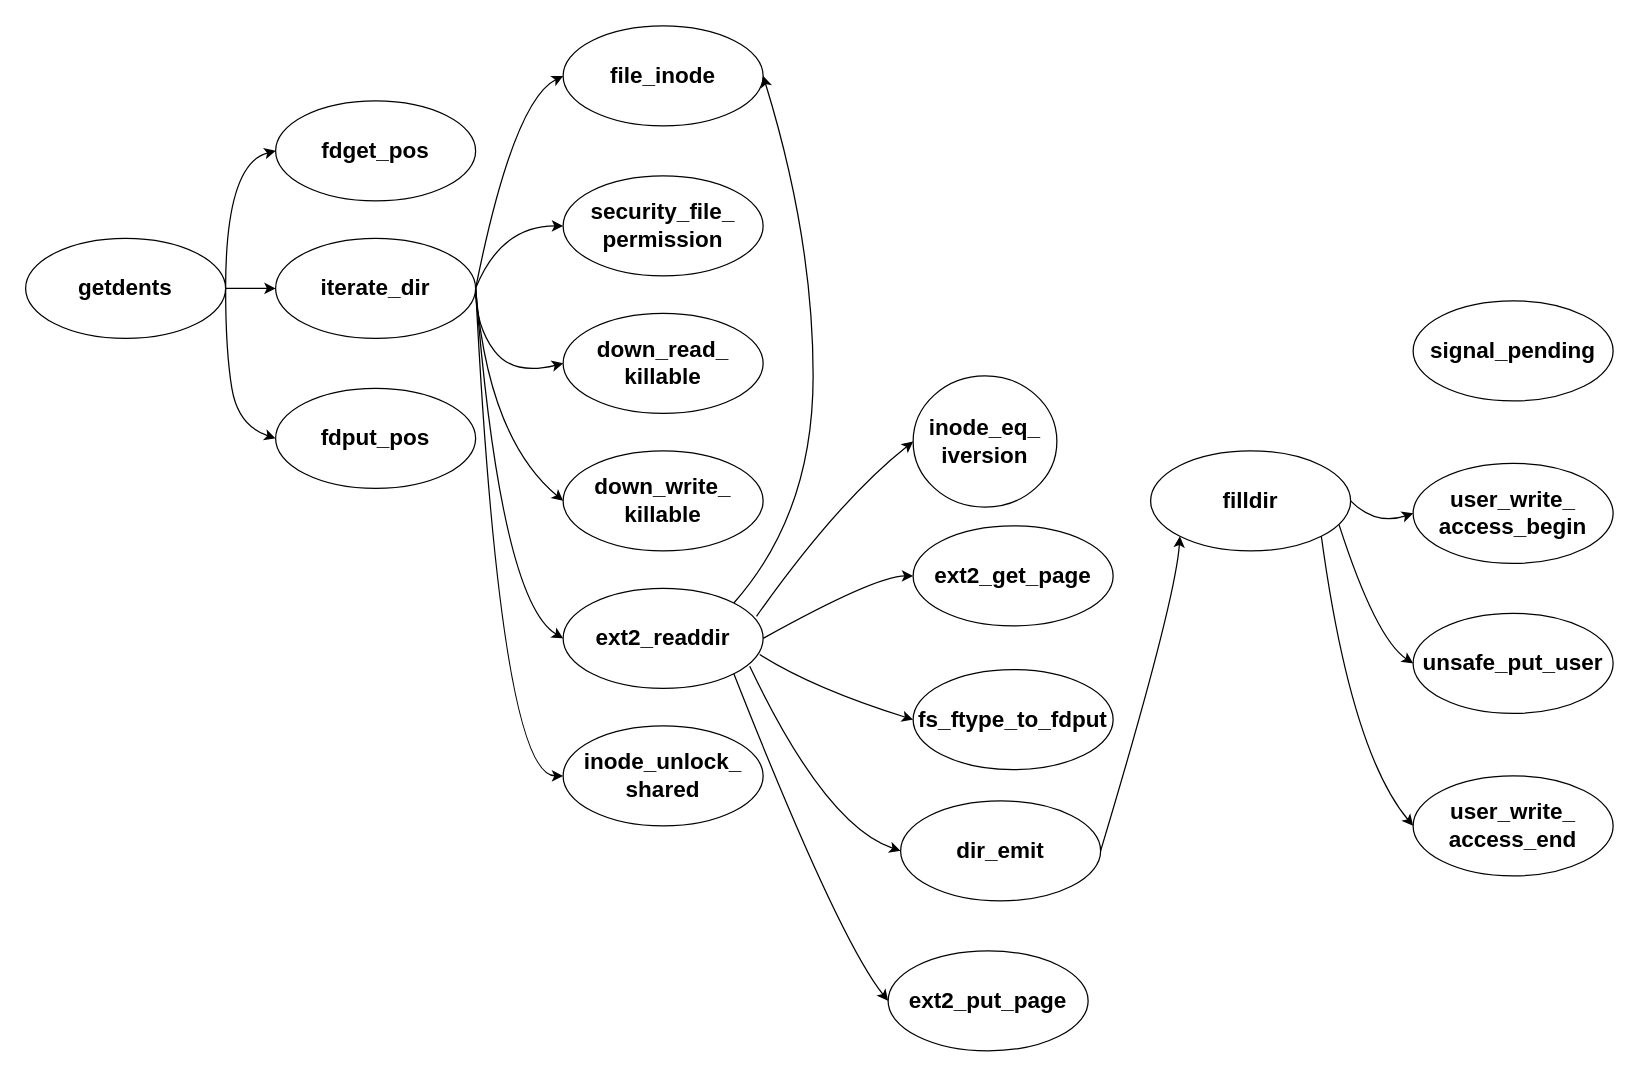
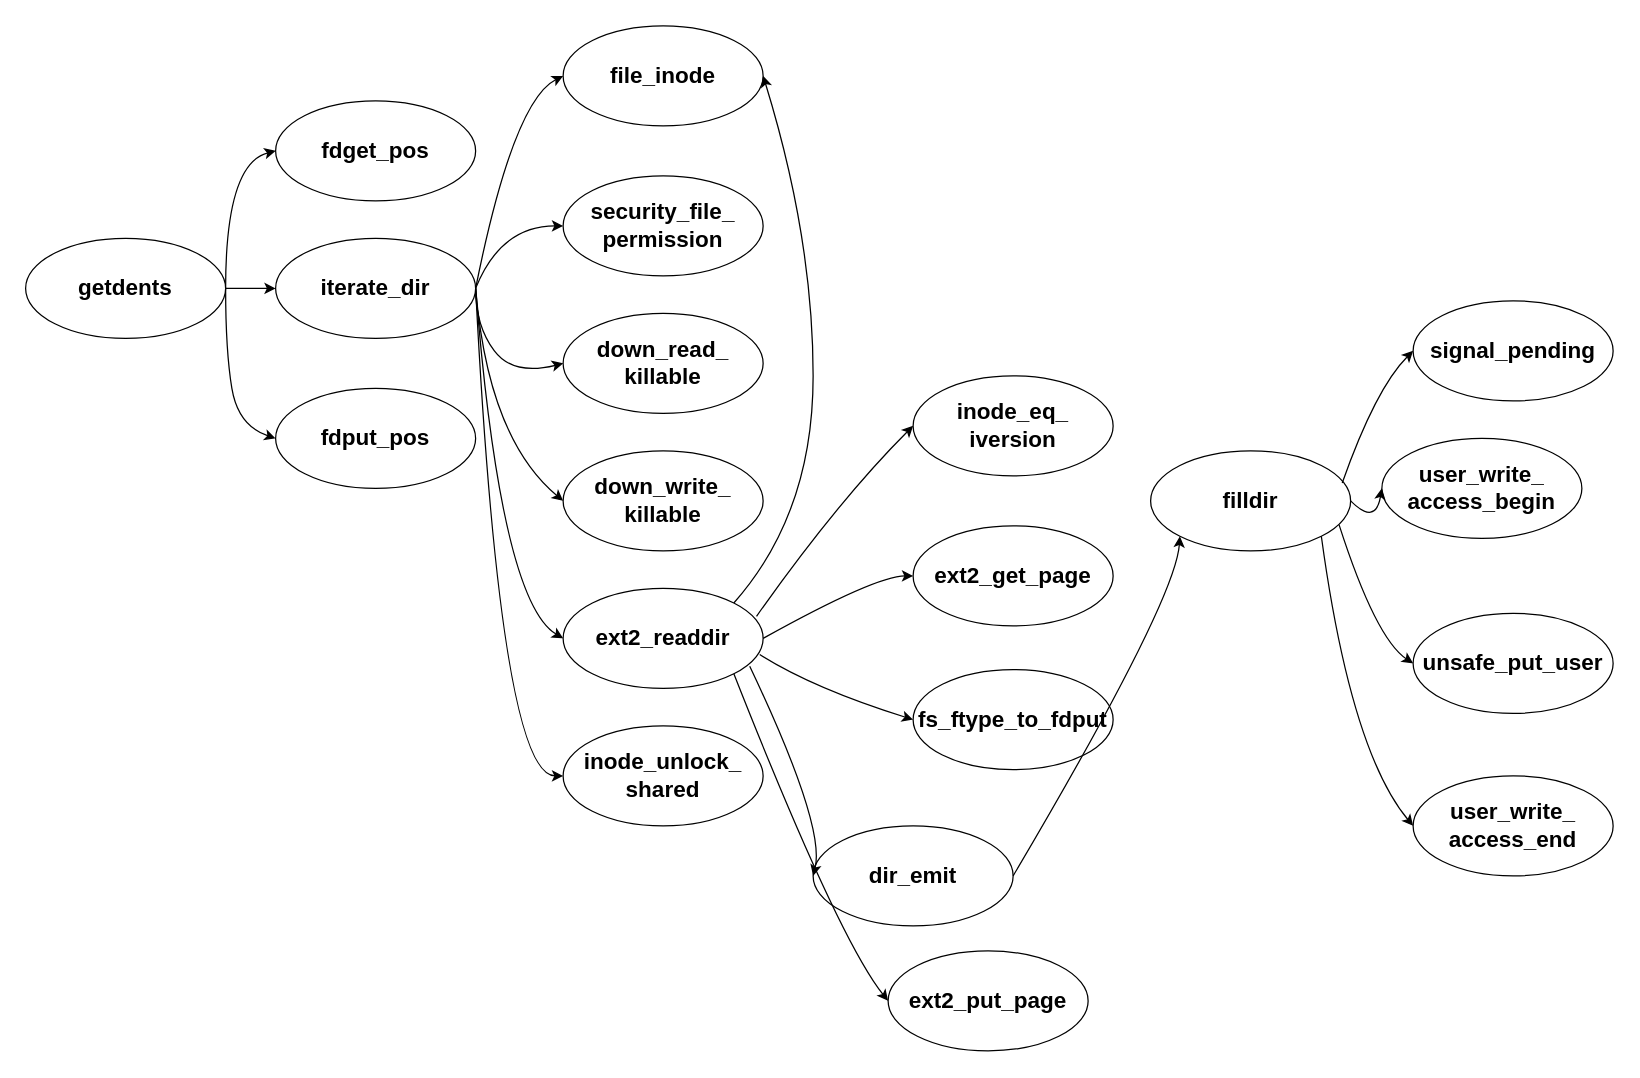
none -> (1369, 417)
(985, 441) -> (1013, 426)
(1513, 513) -> (1482, 488)
(1001, 851) -> (913, 876)
